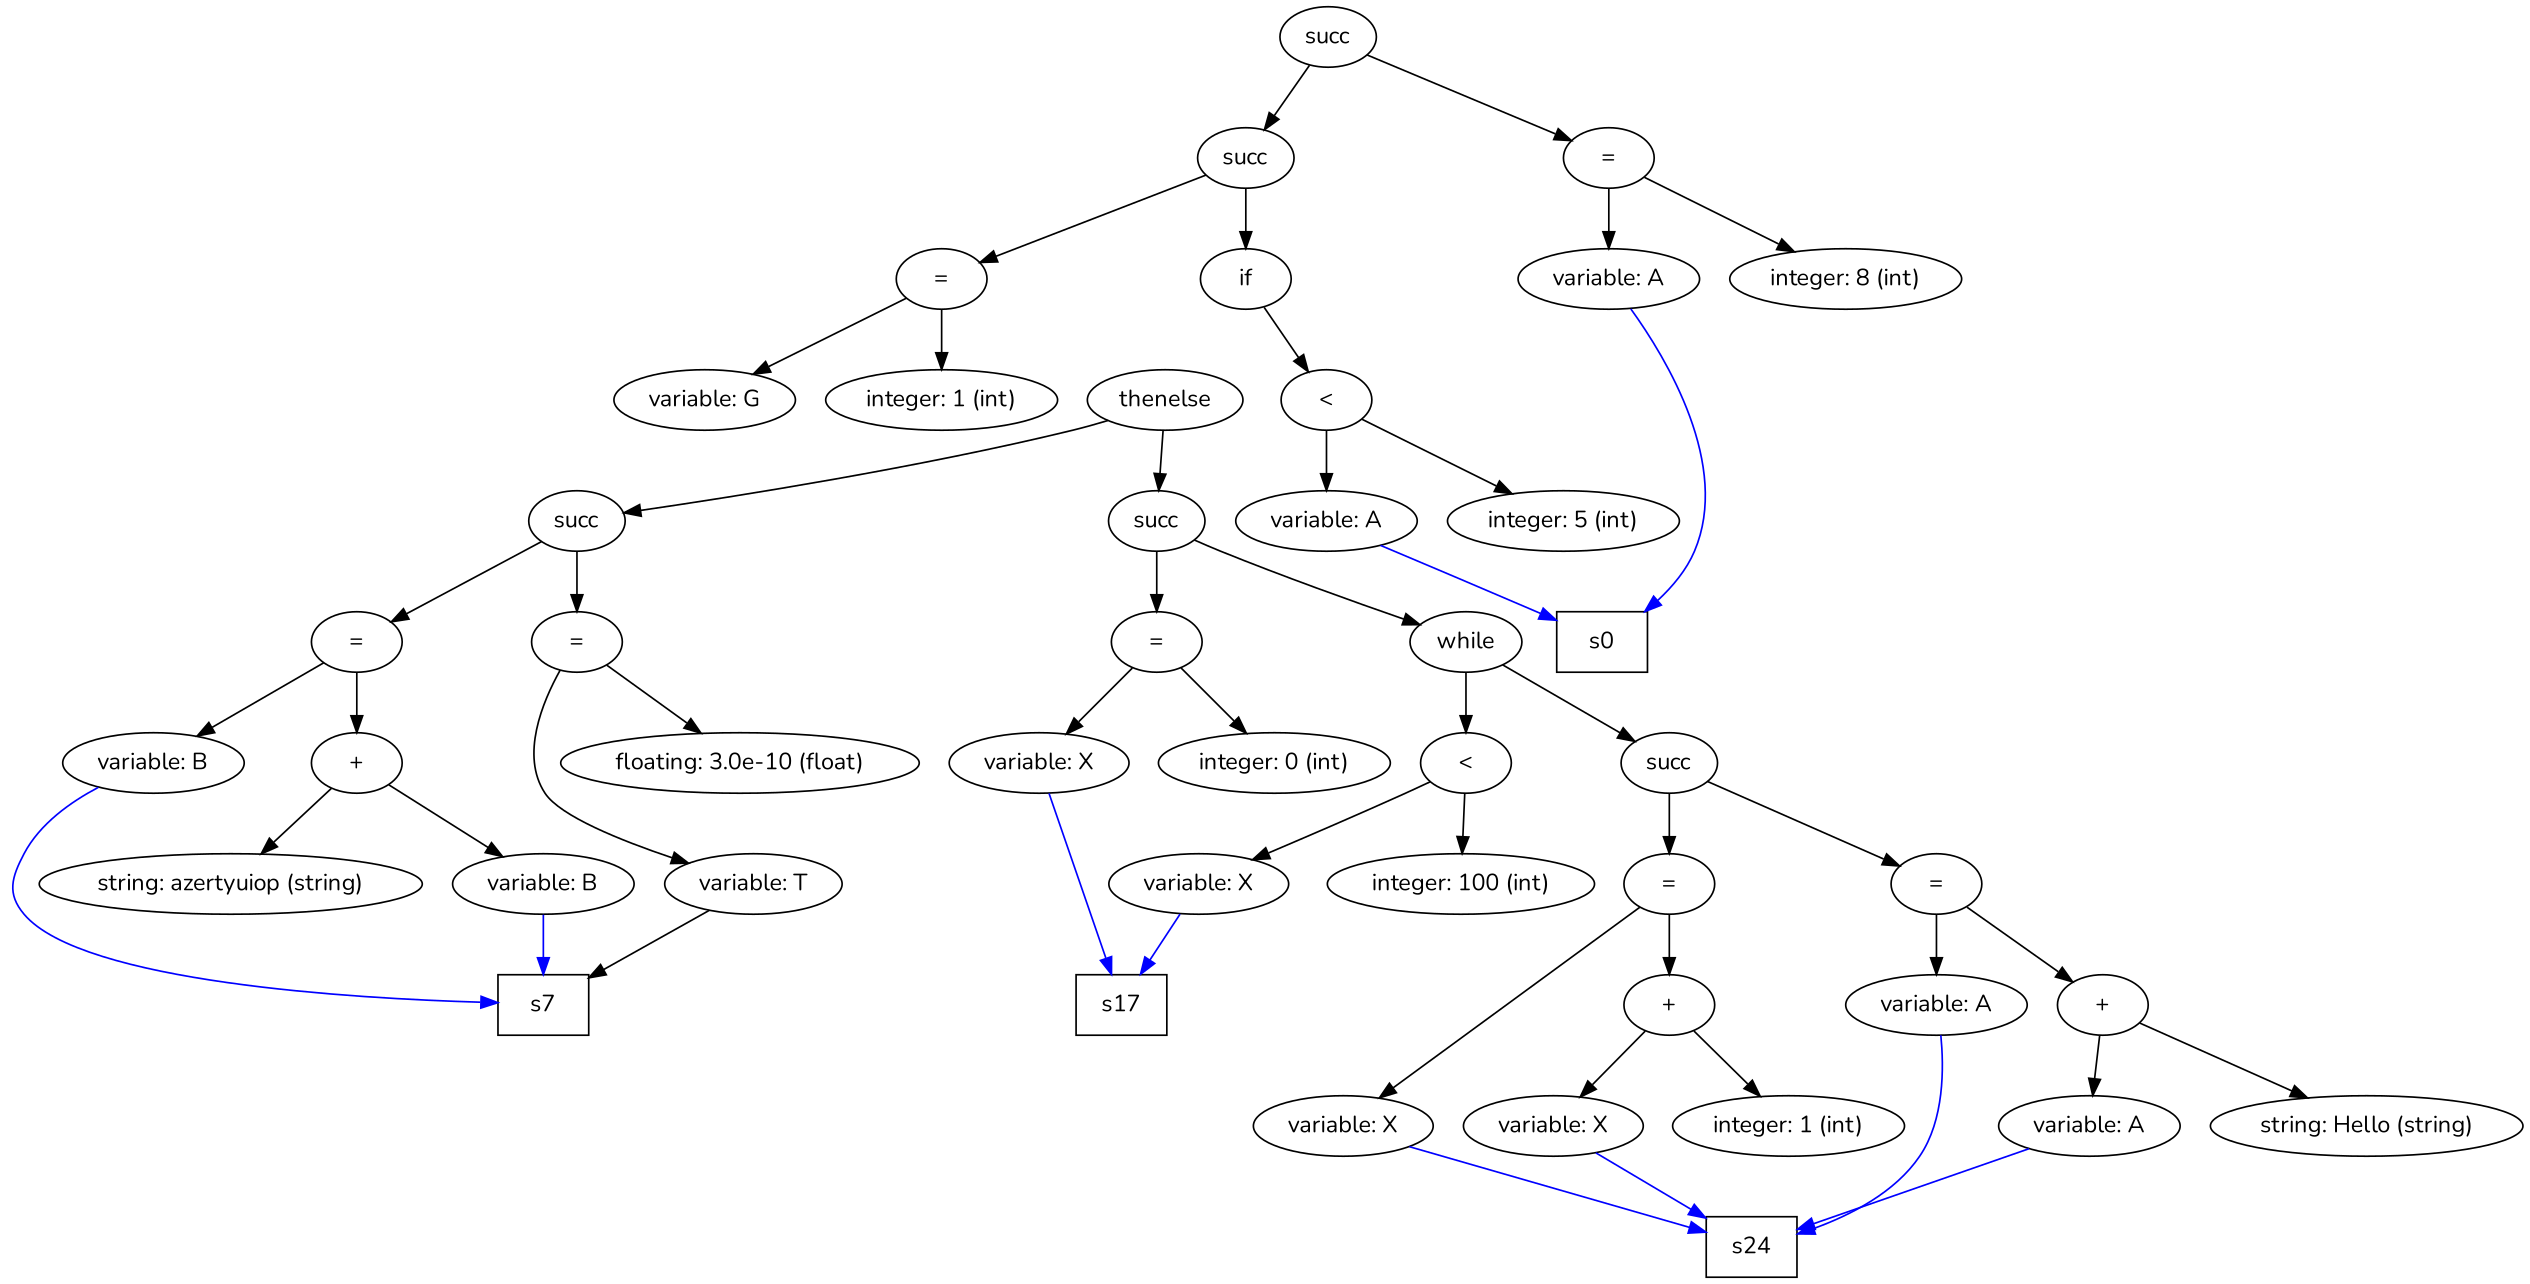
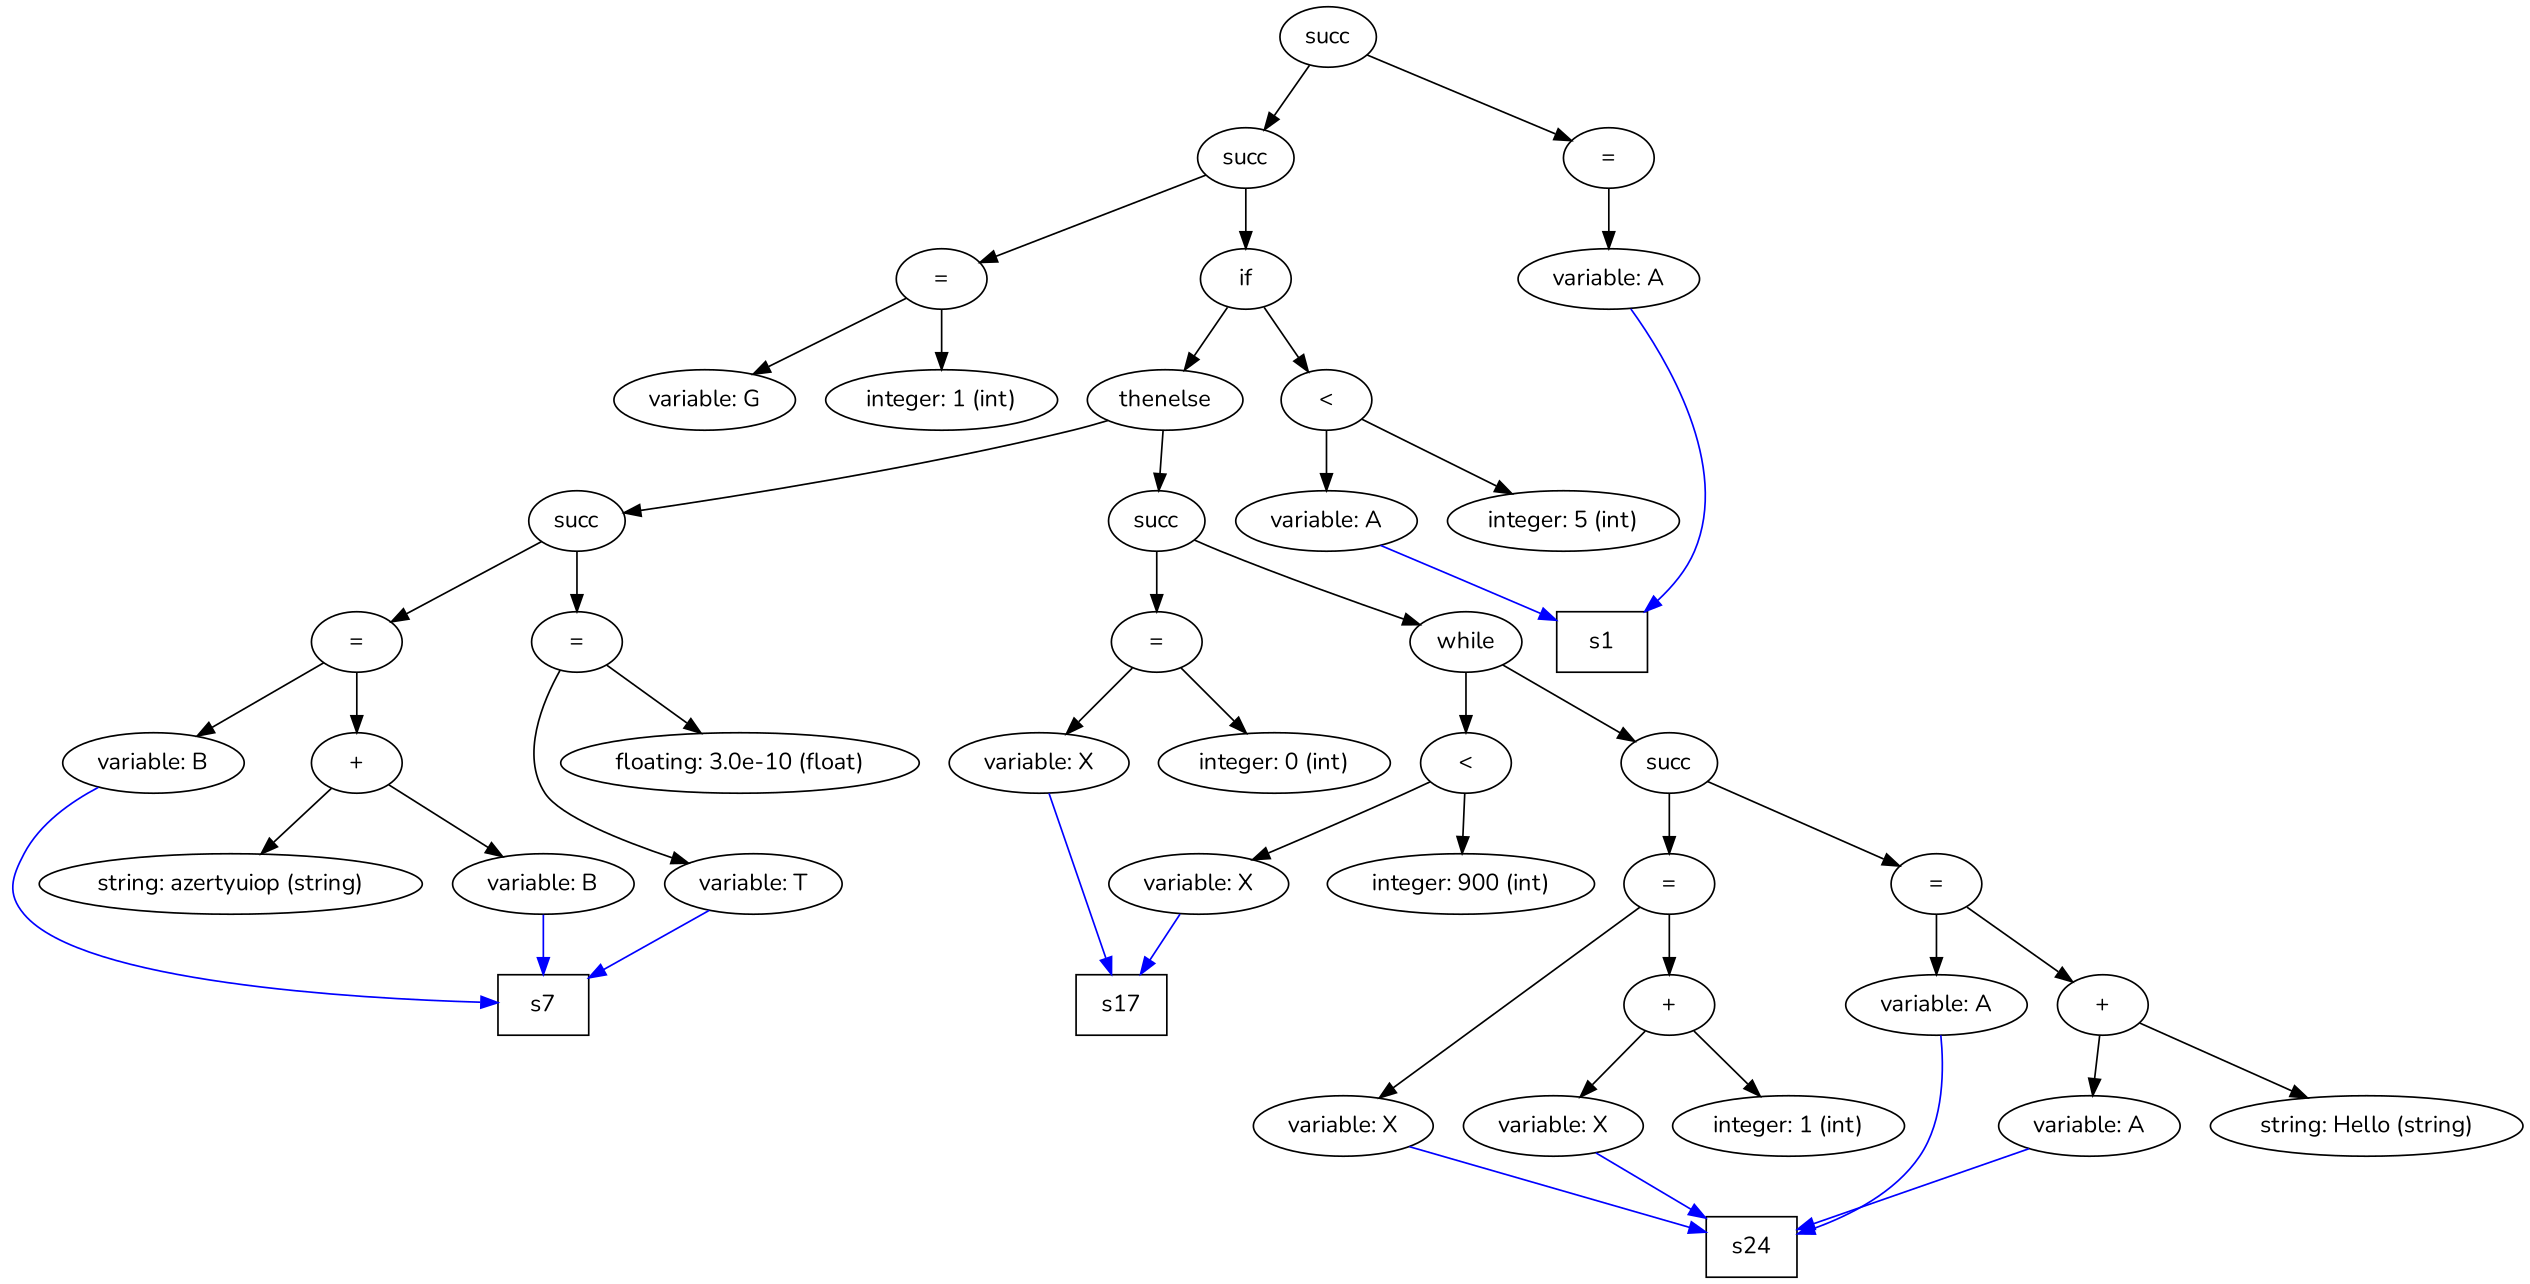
(1846, 279) -> none
none -> (1211, 332)
(1602, 642) -> (1602, 642)
(1461, 884) -> (1461, 884)
(657, 940) -> (657, 940)
